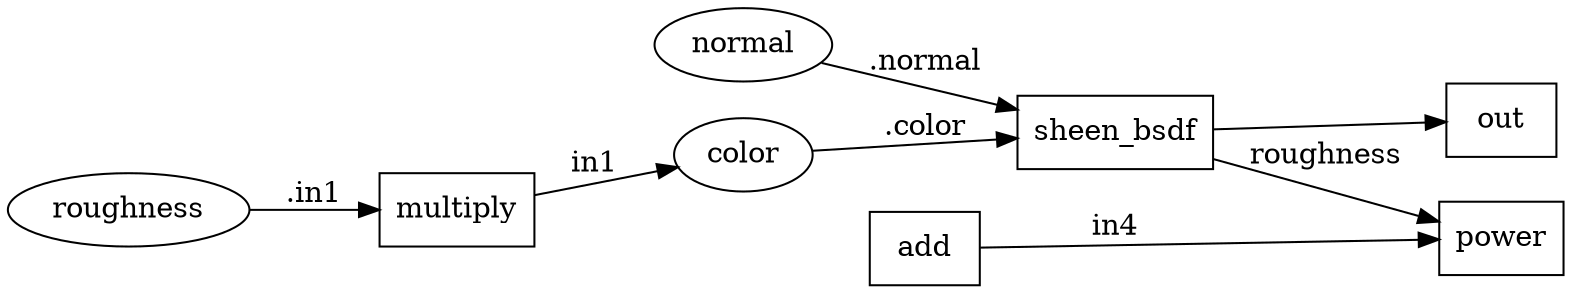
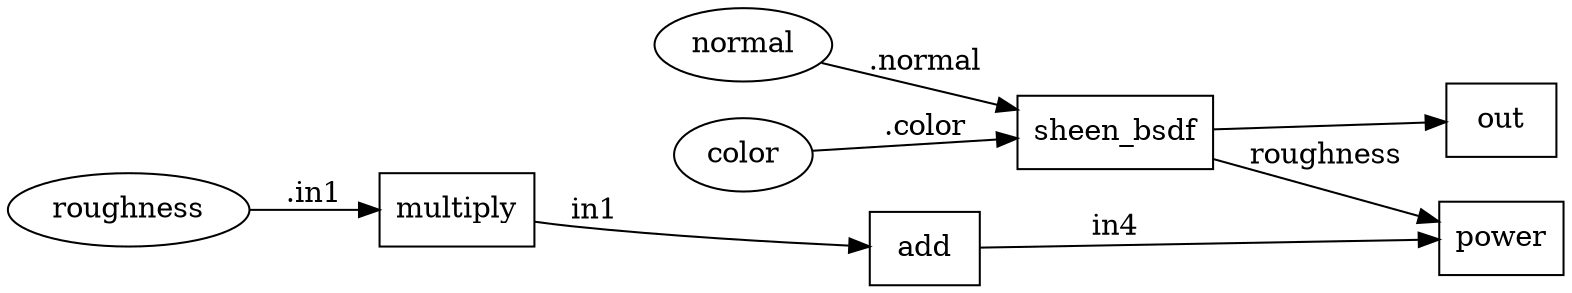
(596, 183) -> (692, 236)
